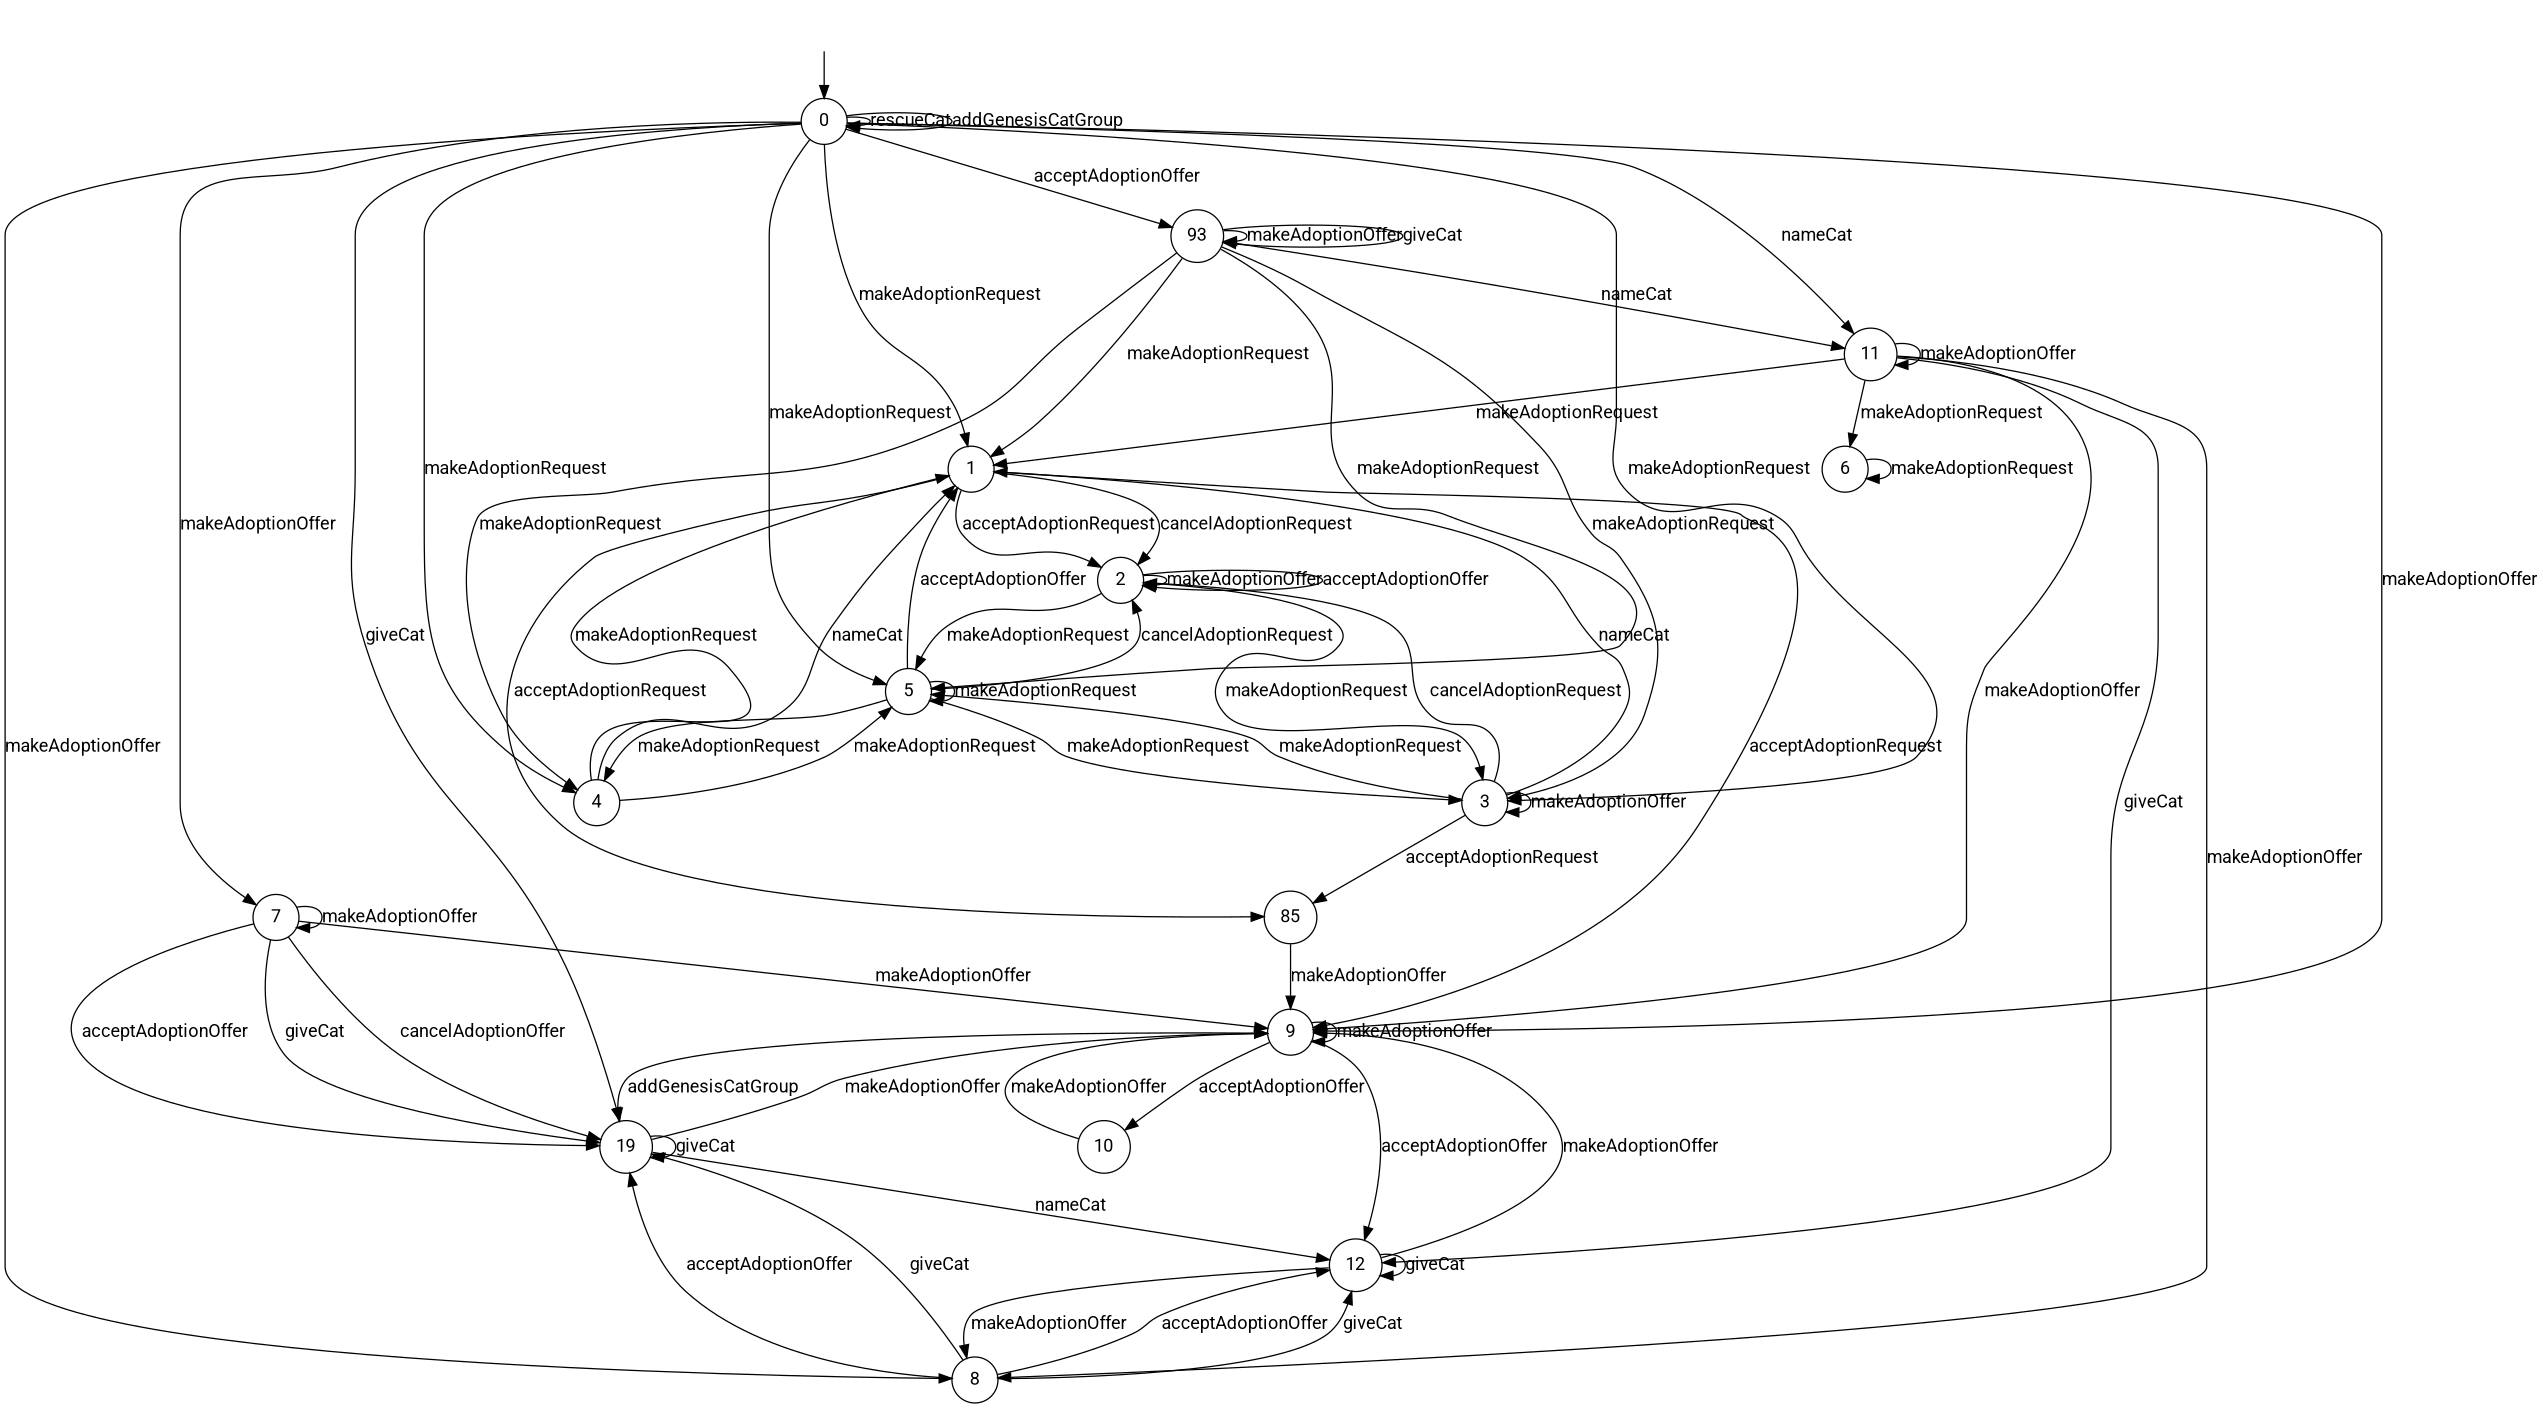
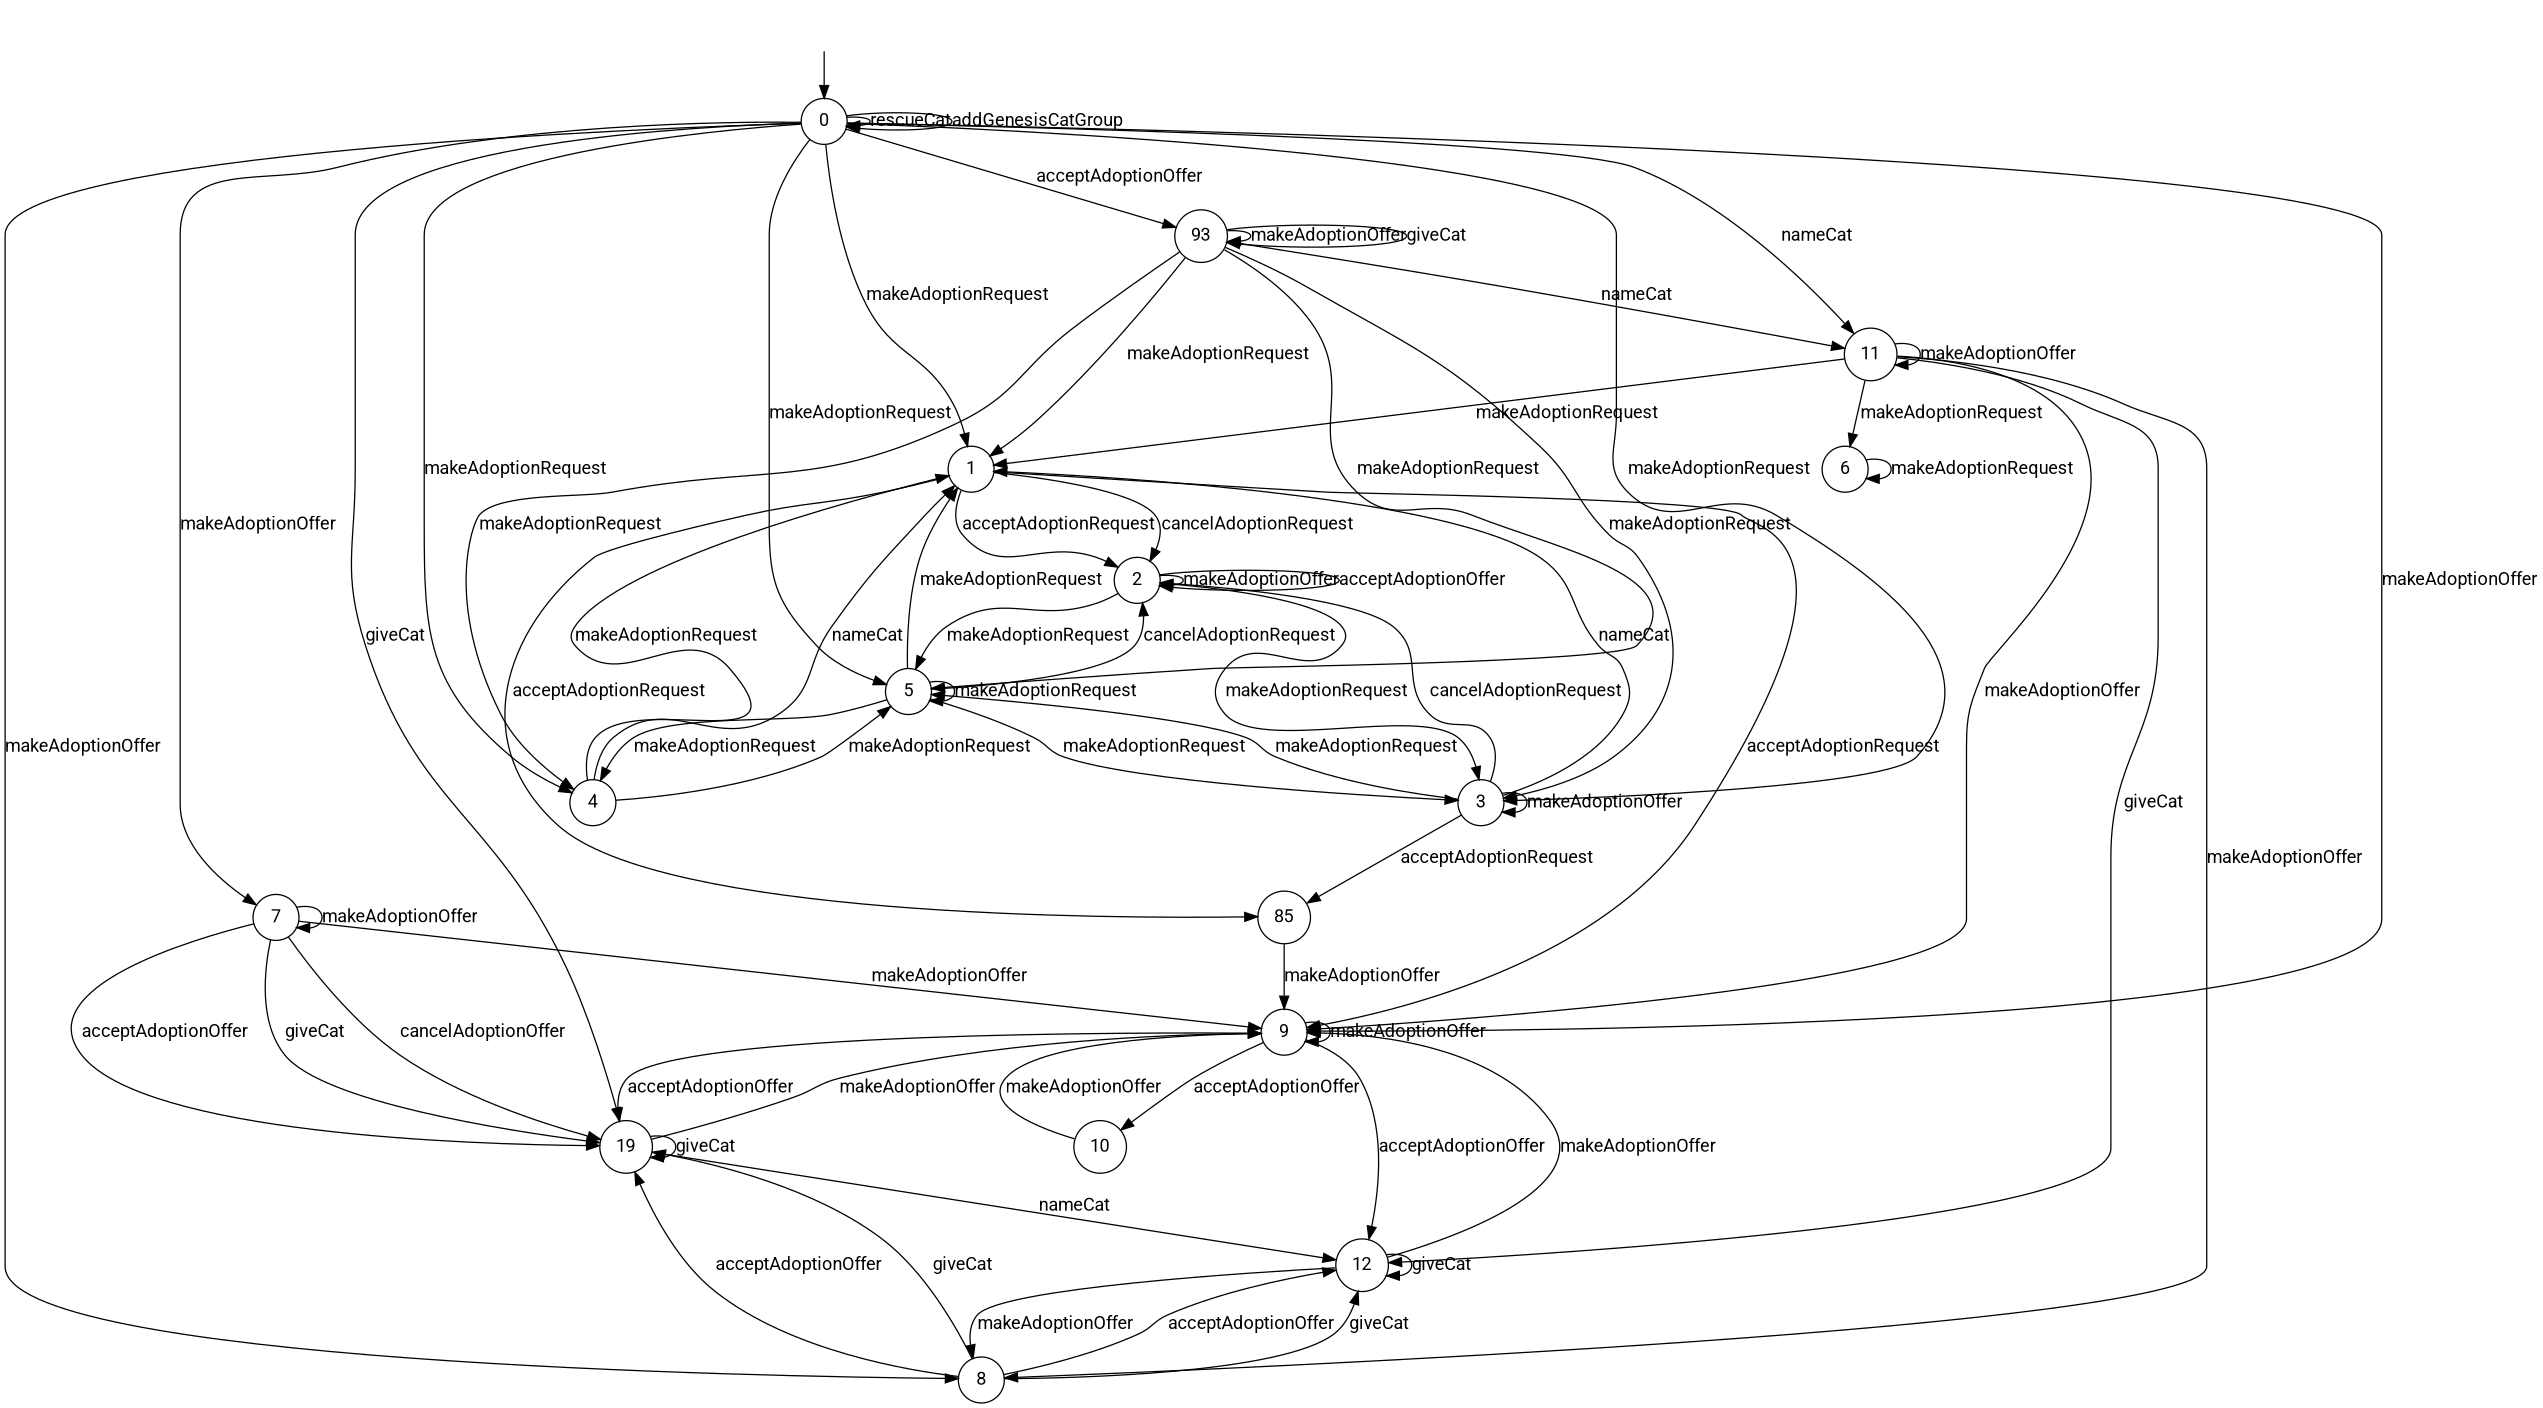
(1003, 580) -> (1011, 580)
(713, 1088) -> (710, 1088)
